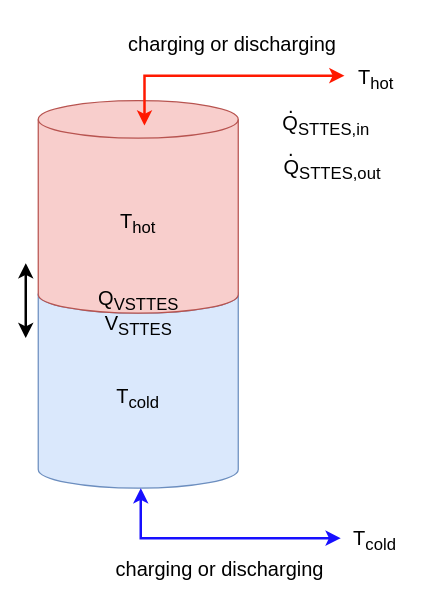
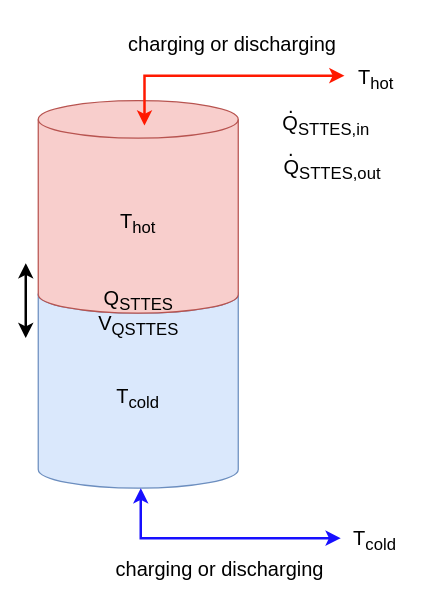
(139, 301) -> (139, 301)
(139, 326) -> (139, 326)
